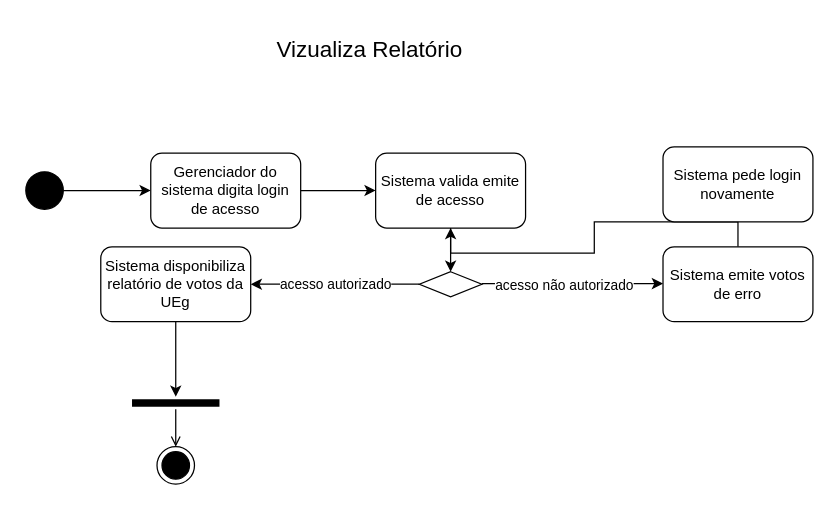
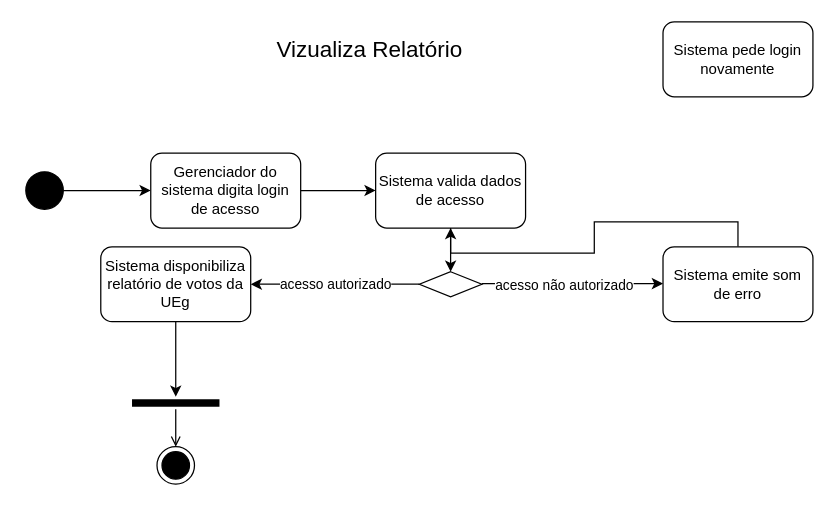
(738, 184) -> (738, 59)
(451, 191) -> (451, 191)
(738, 284) -> (738, 284)
